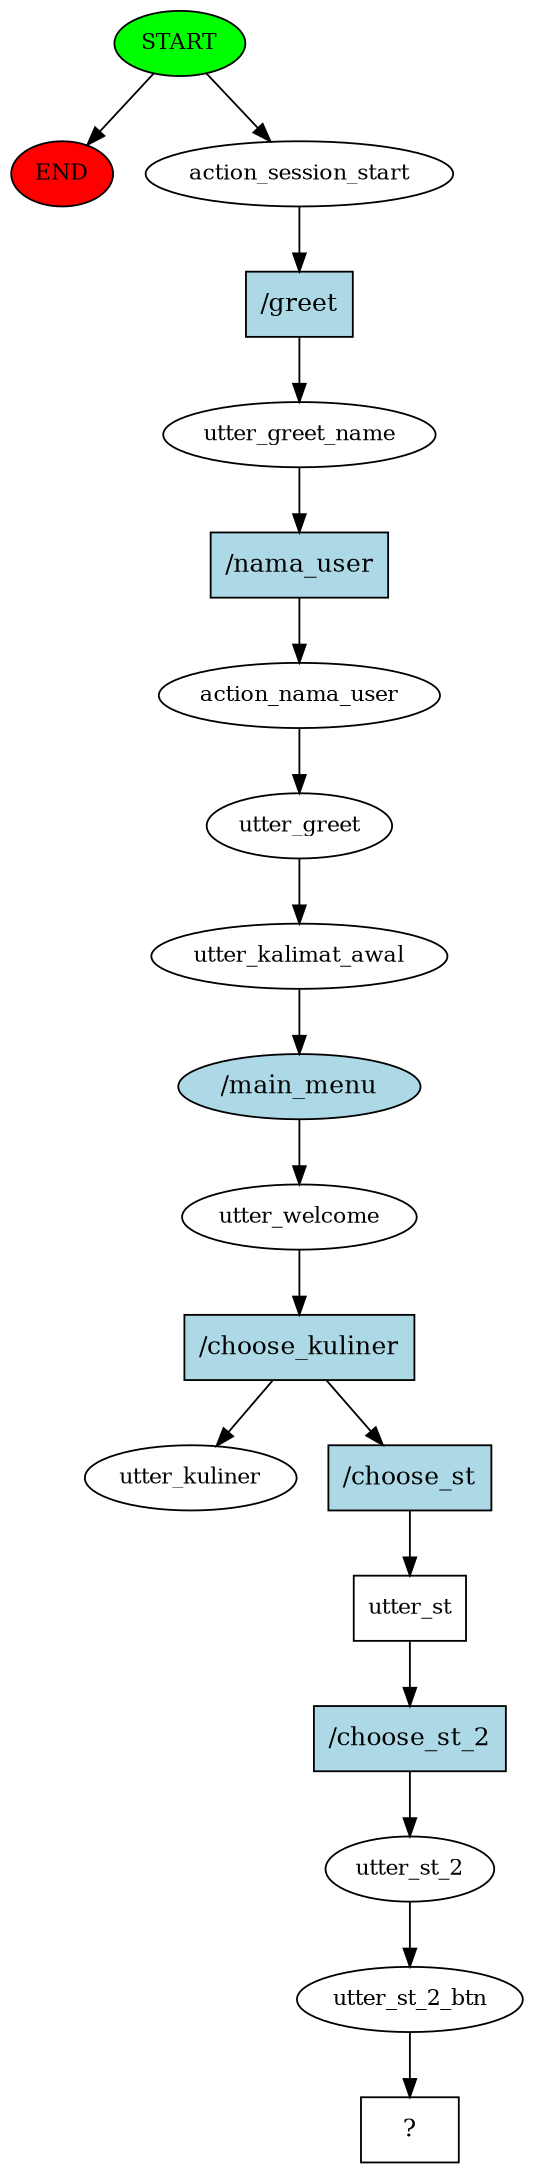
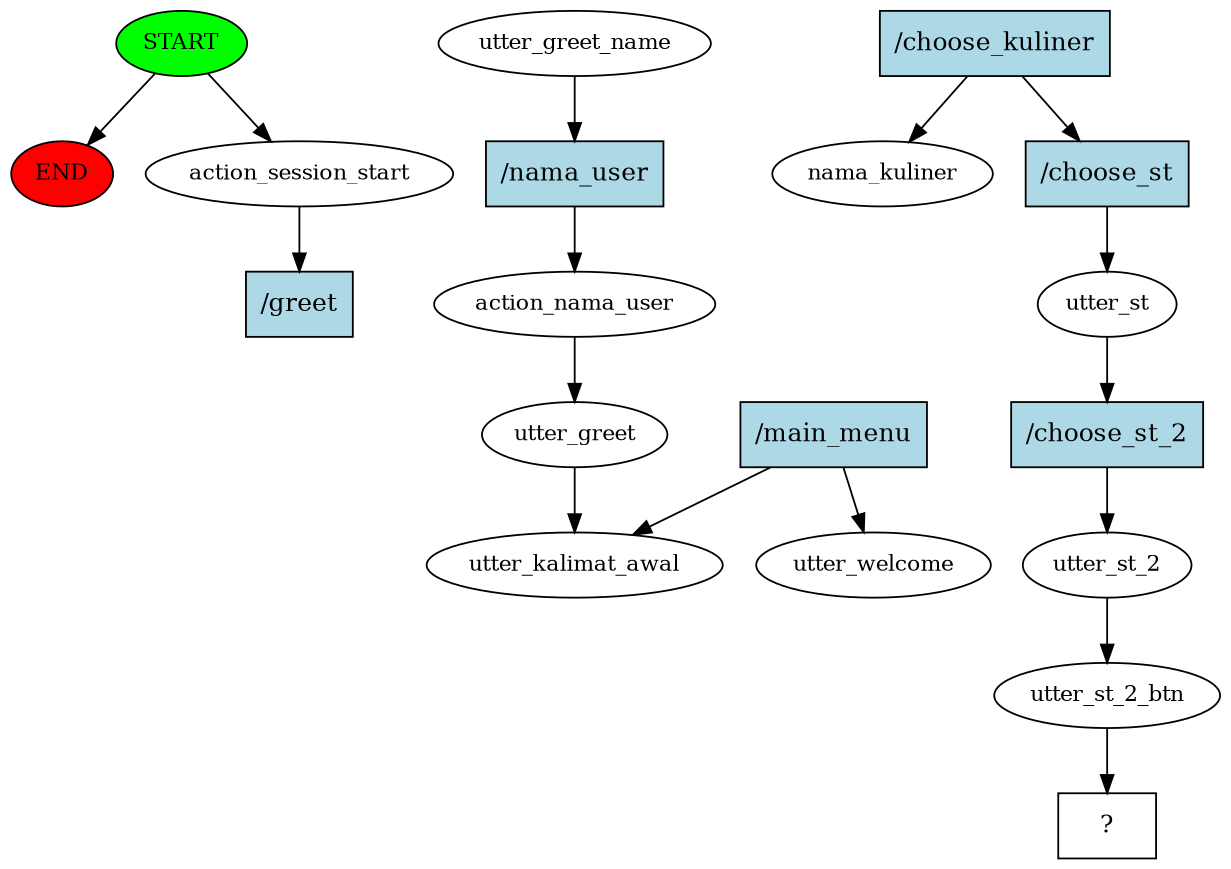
(299, 361) -> none
(299, 1013) -> (710, 497)
(299, 1087) -> (834, 435)
(299, 1273) -> none
(191, 1478) -> (883, 174)
(410, 1608) -> (1107, 304)
